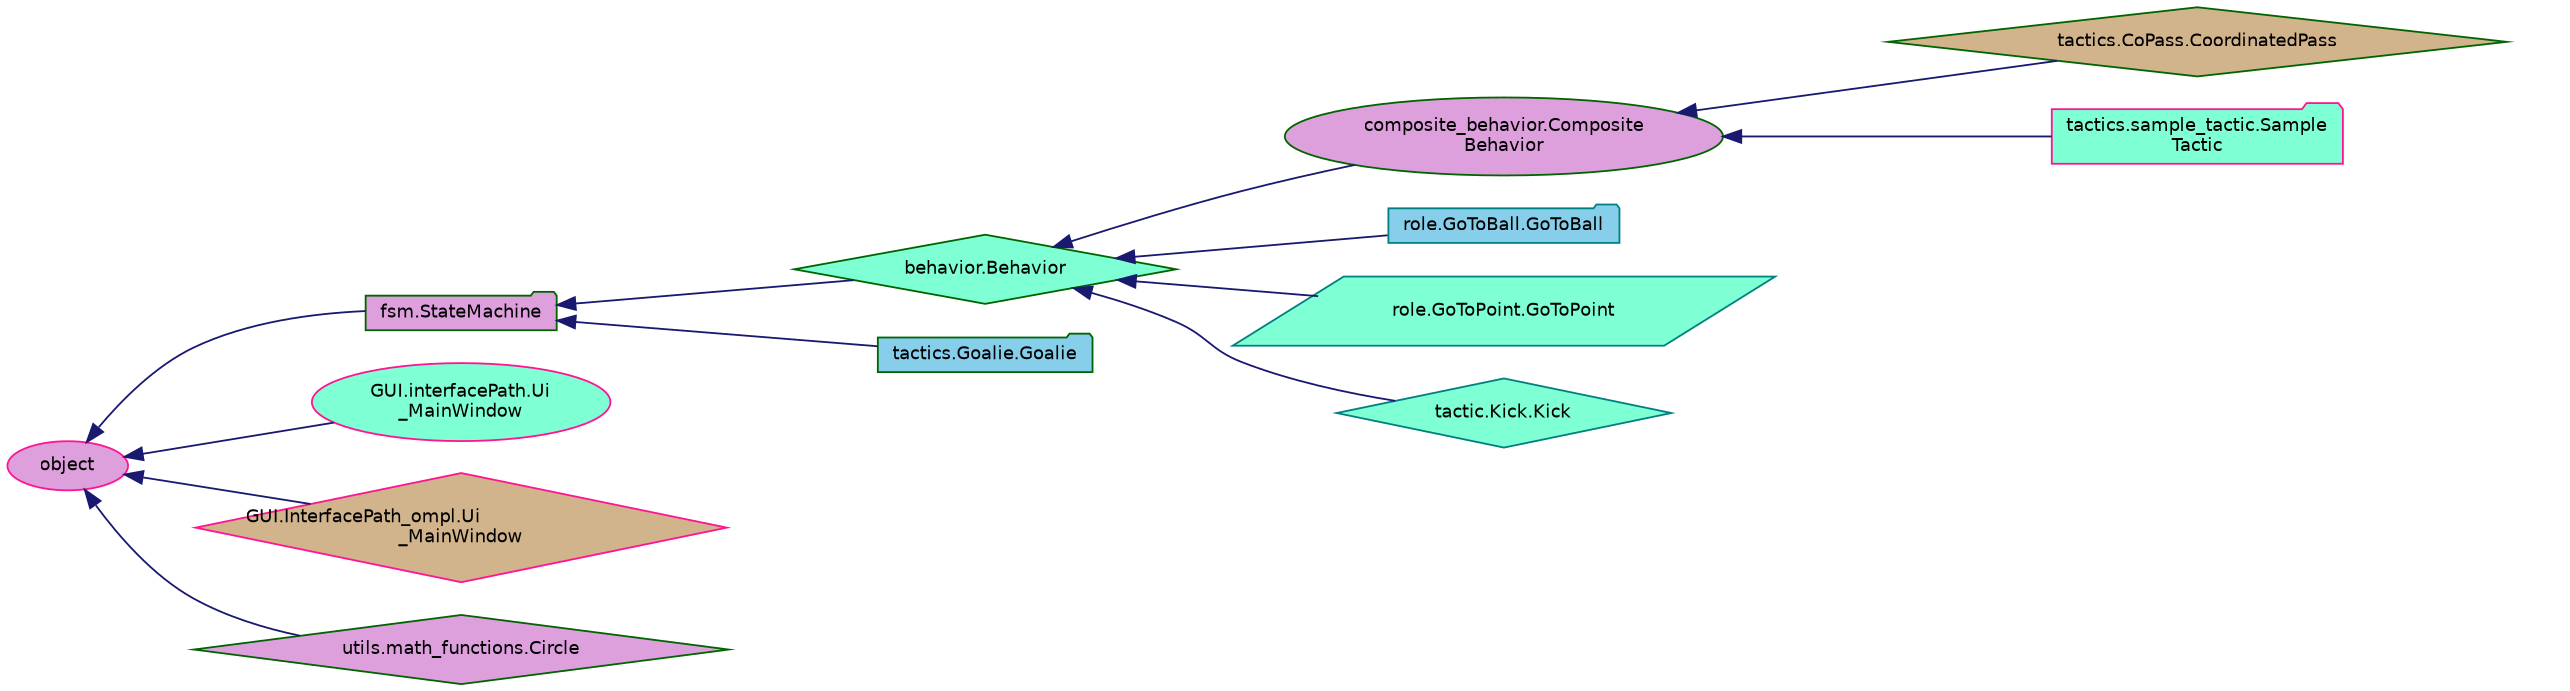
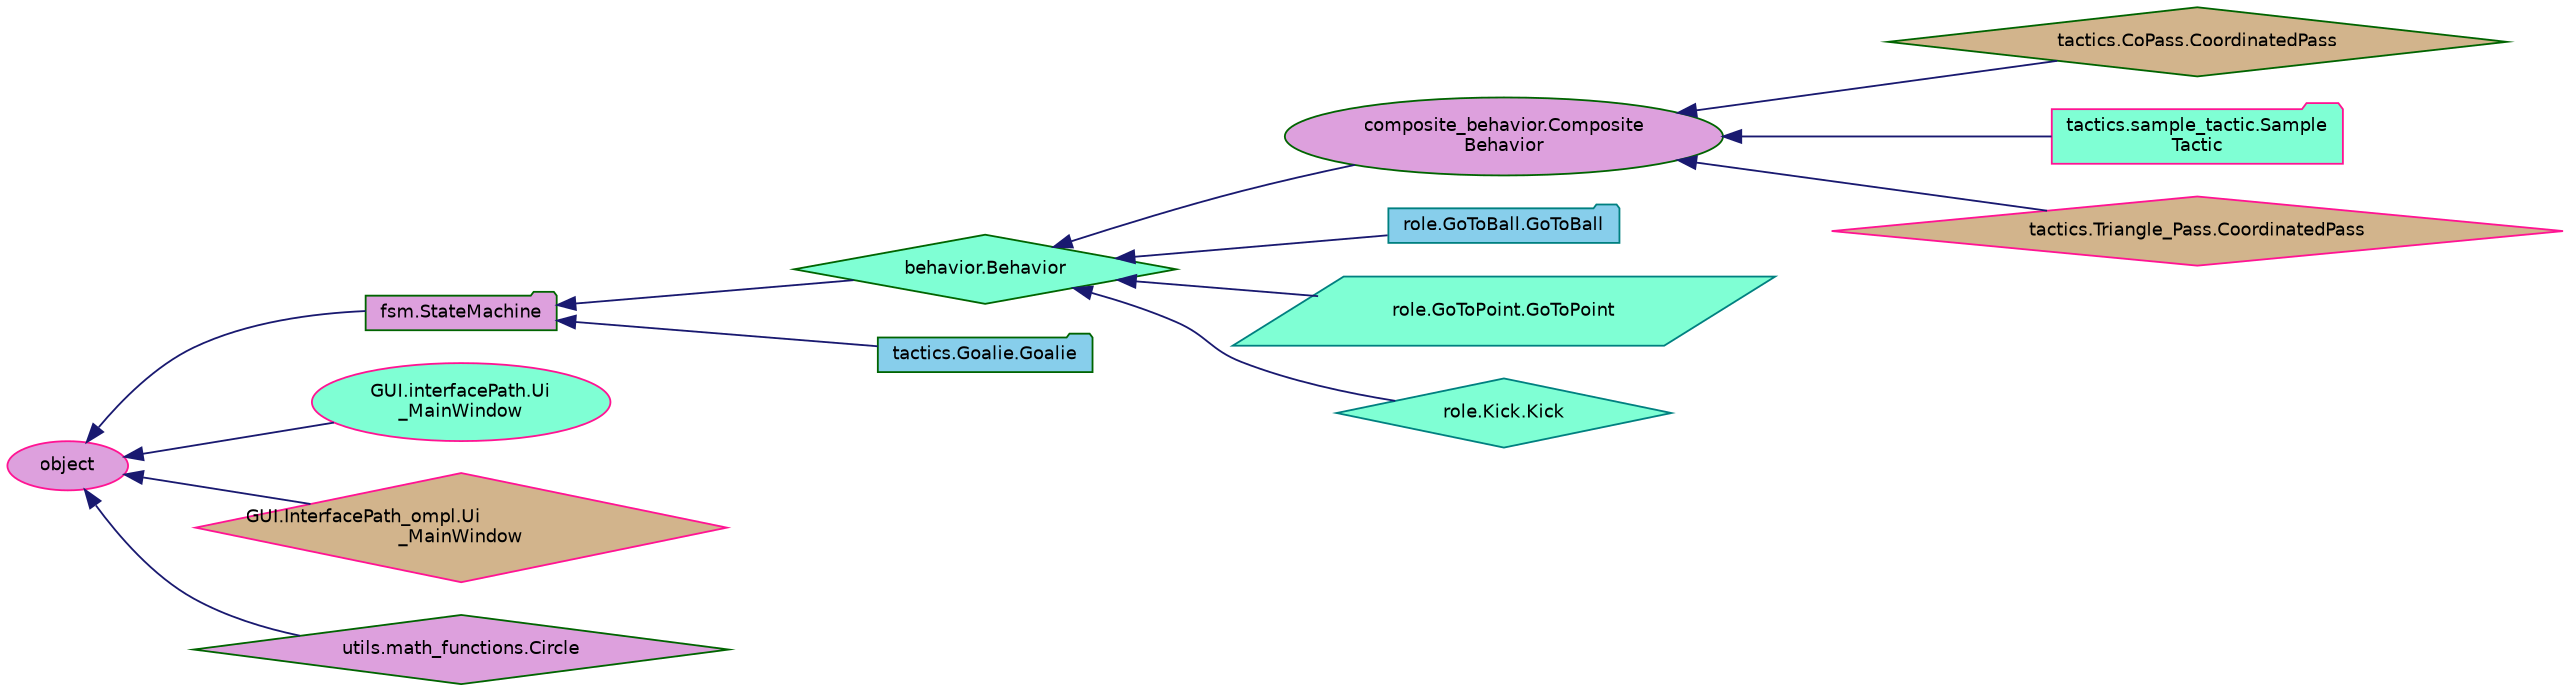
none -> (2197, 231)
(1504, 413) -> (1504, 413)
